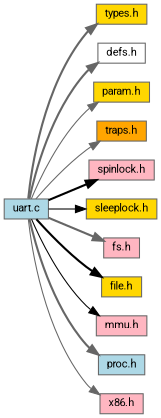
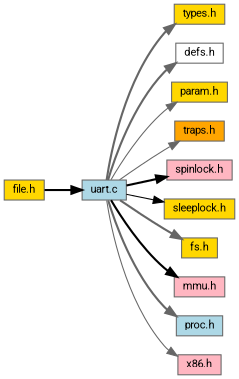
(63, 247) -> (58, 190)
(122, 248) -> (200, 248)
(57, 267) -> (137, 238)
